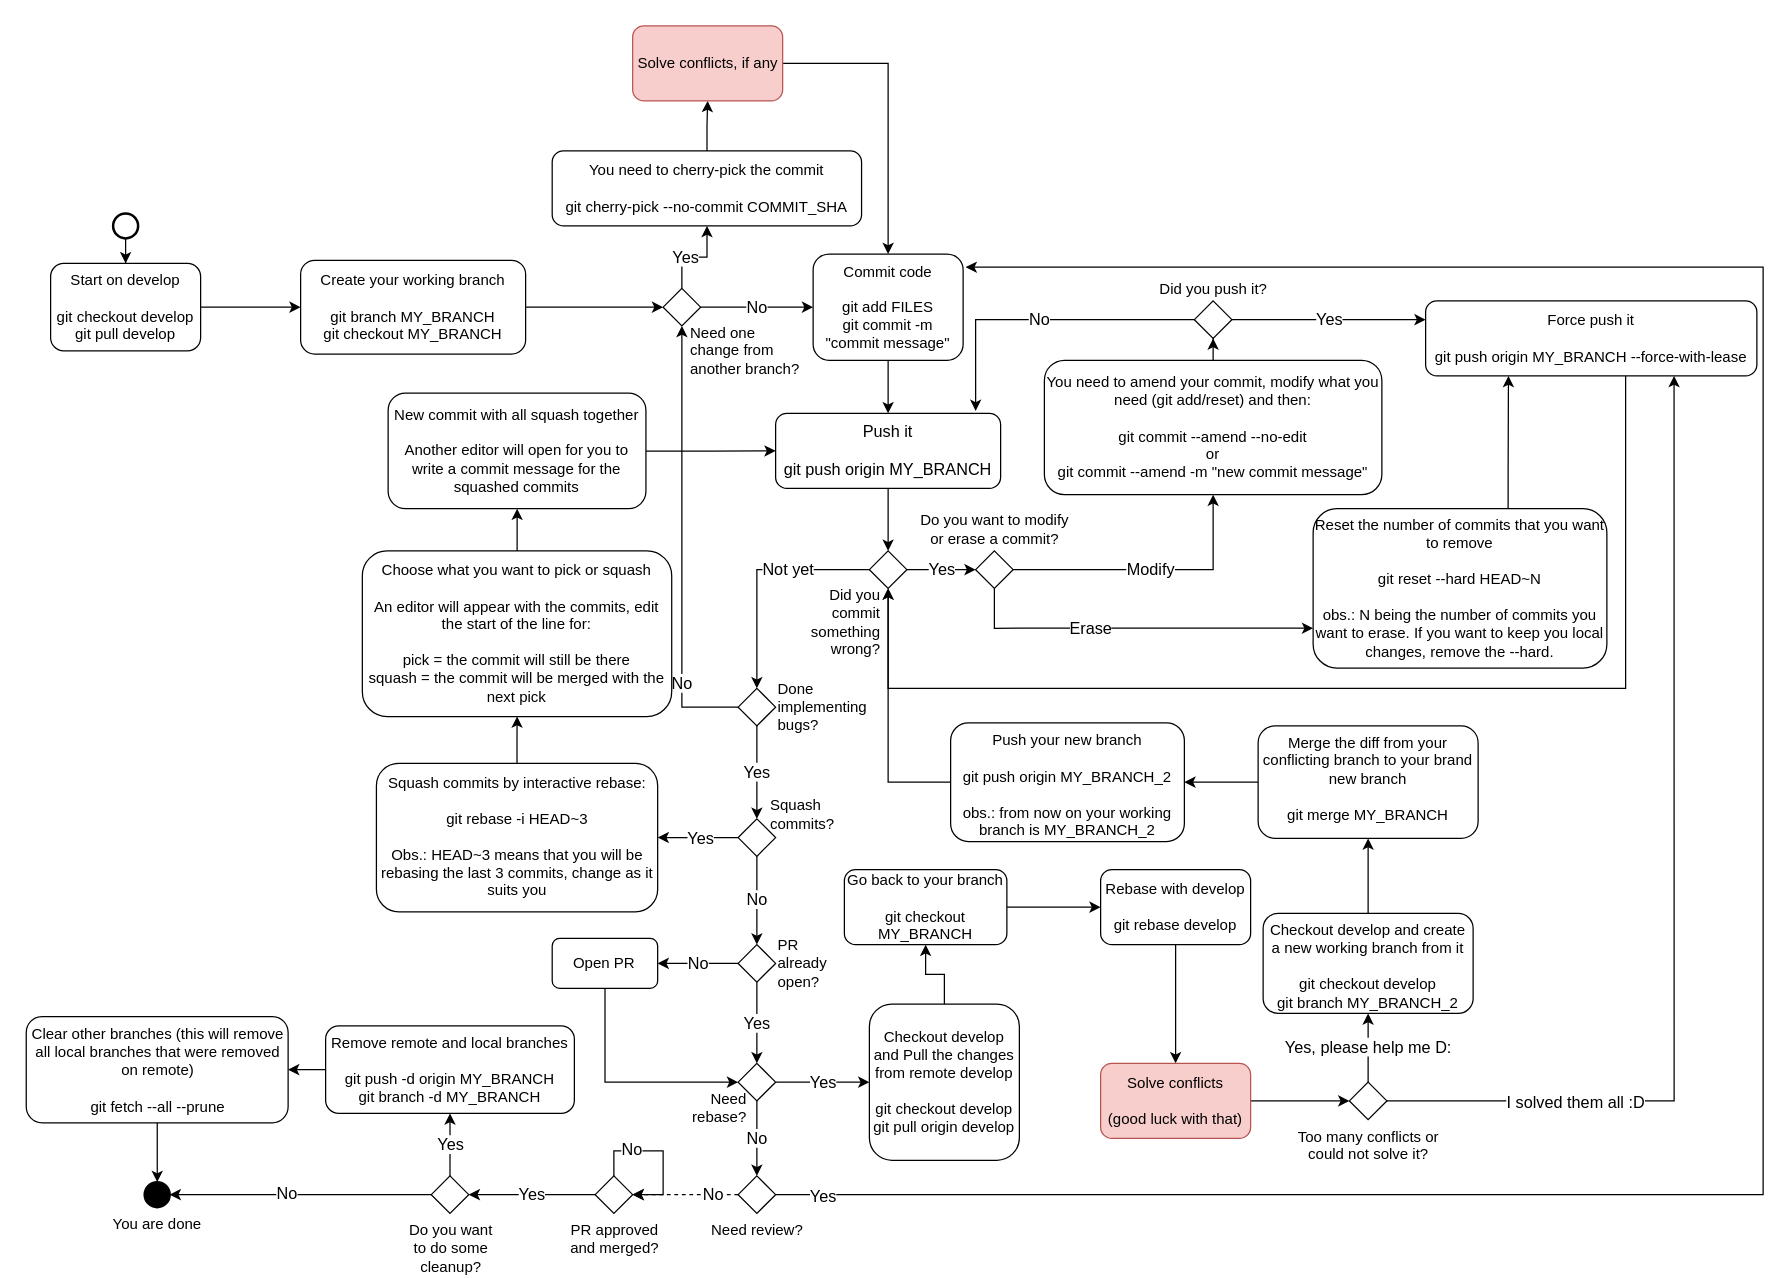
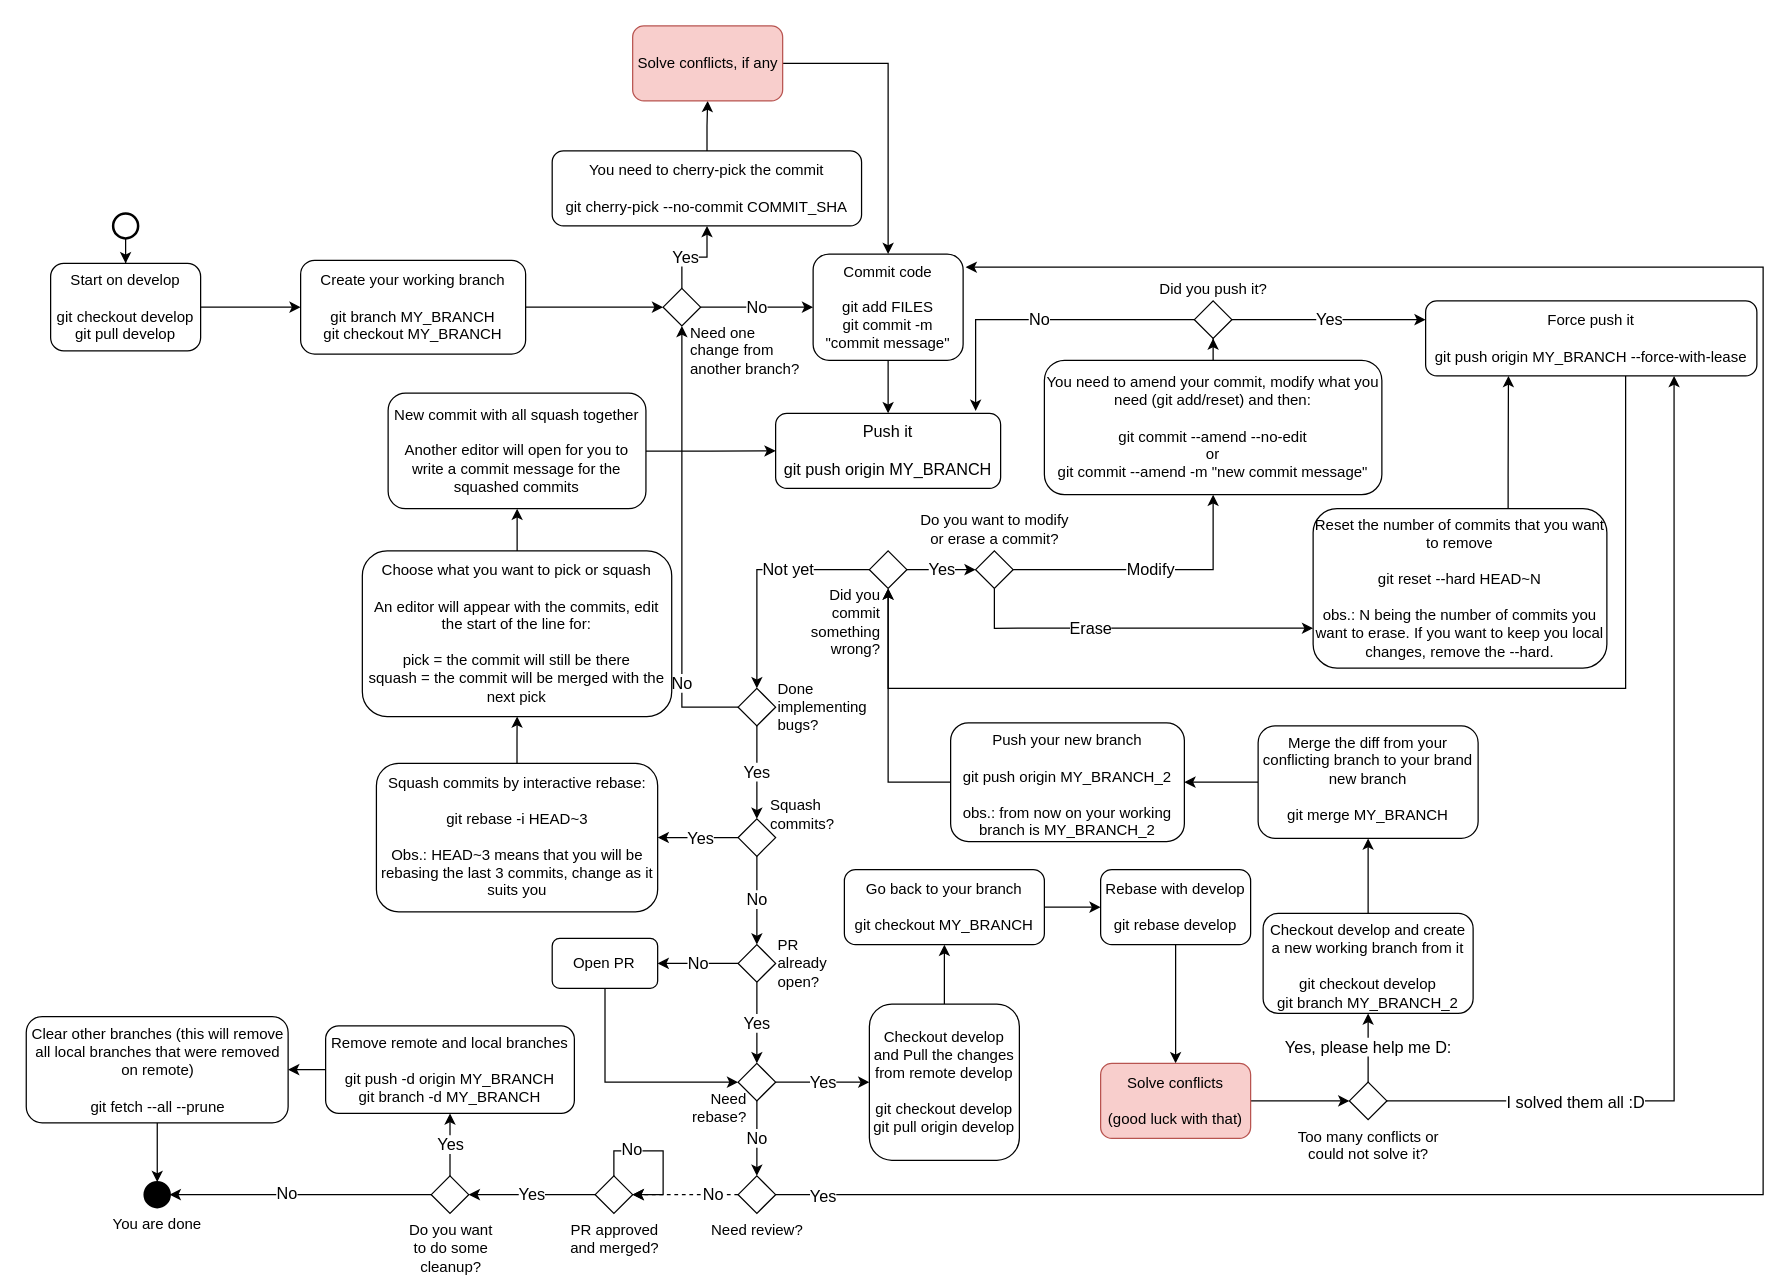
(888, 515) -> none
(926, 907) -> (944, 907)
